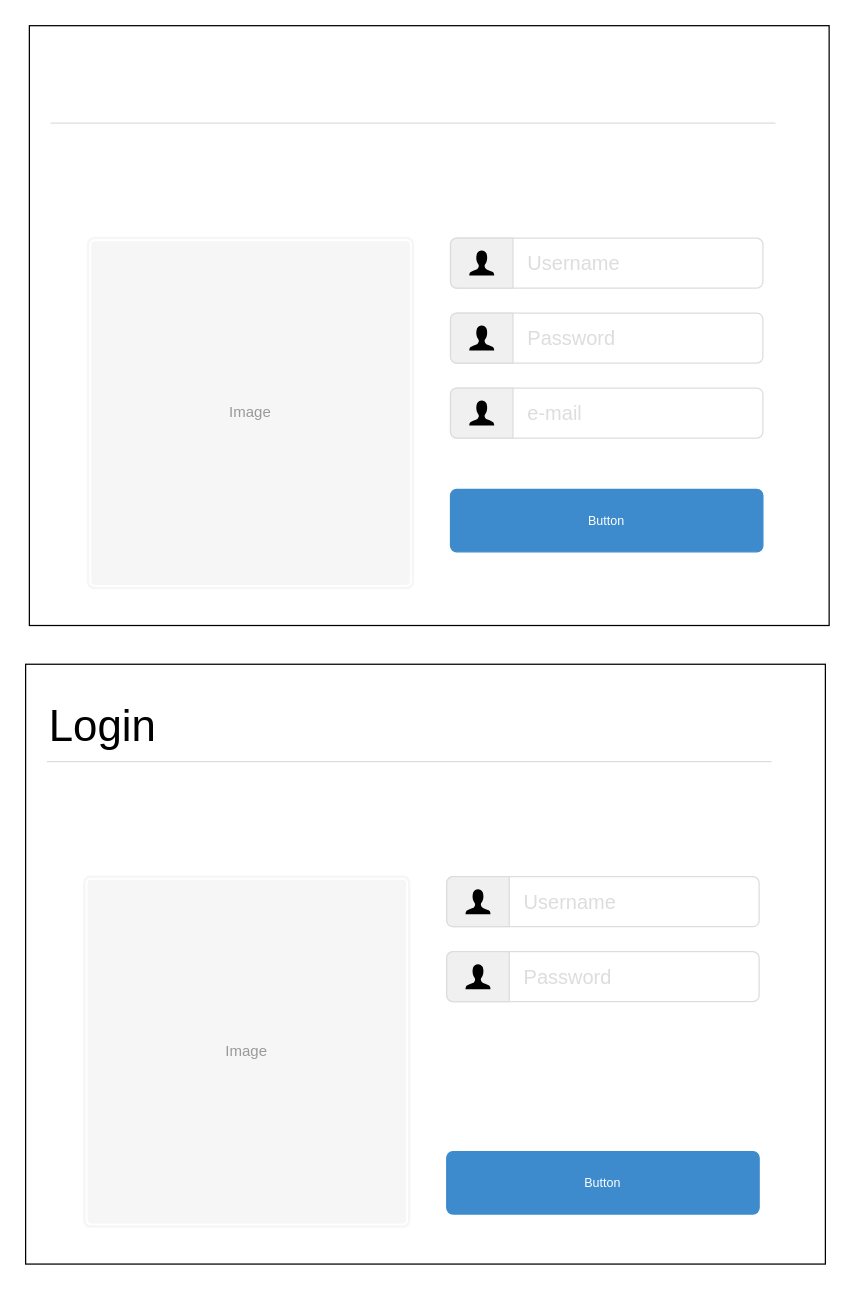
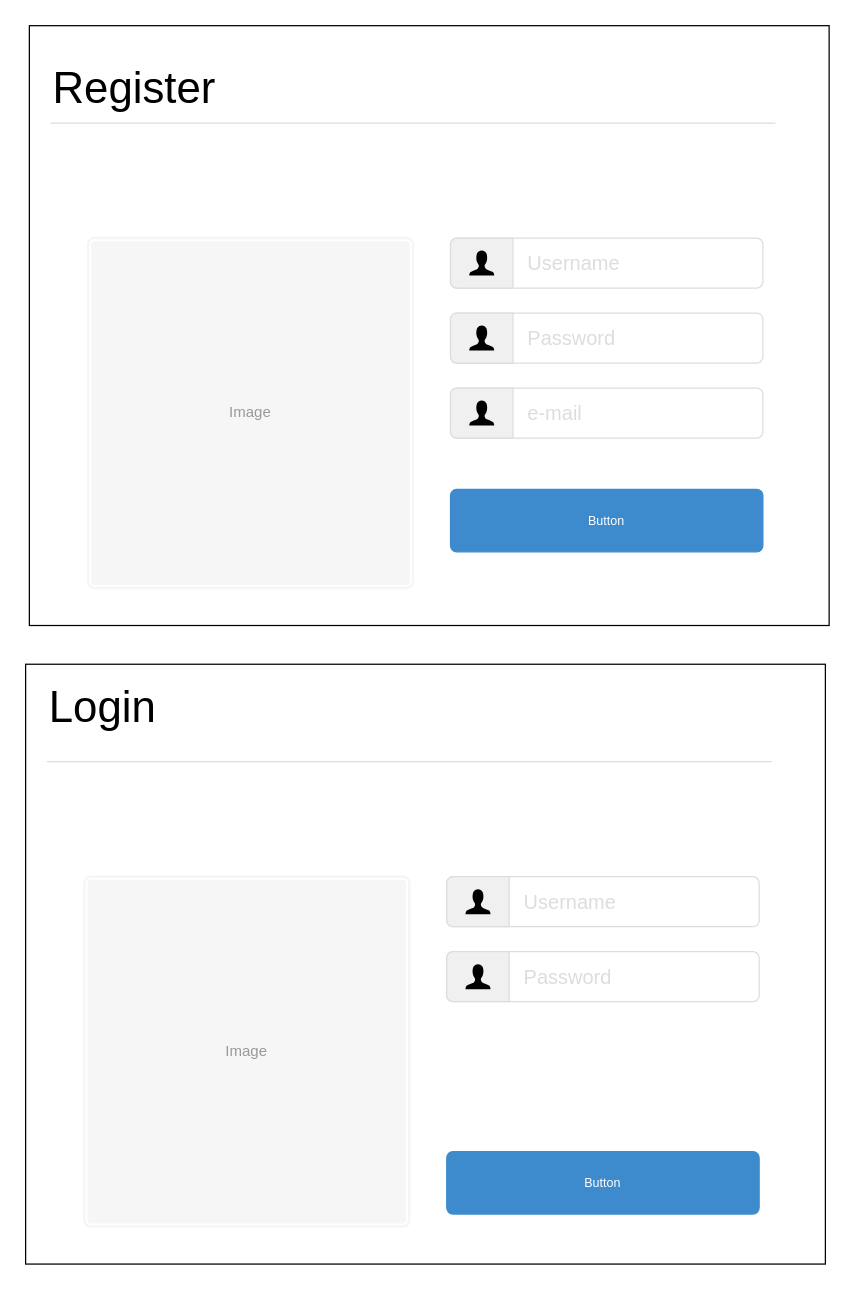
none -> (276, 87)
(272, 726) -> (272, 707)
